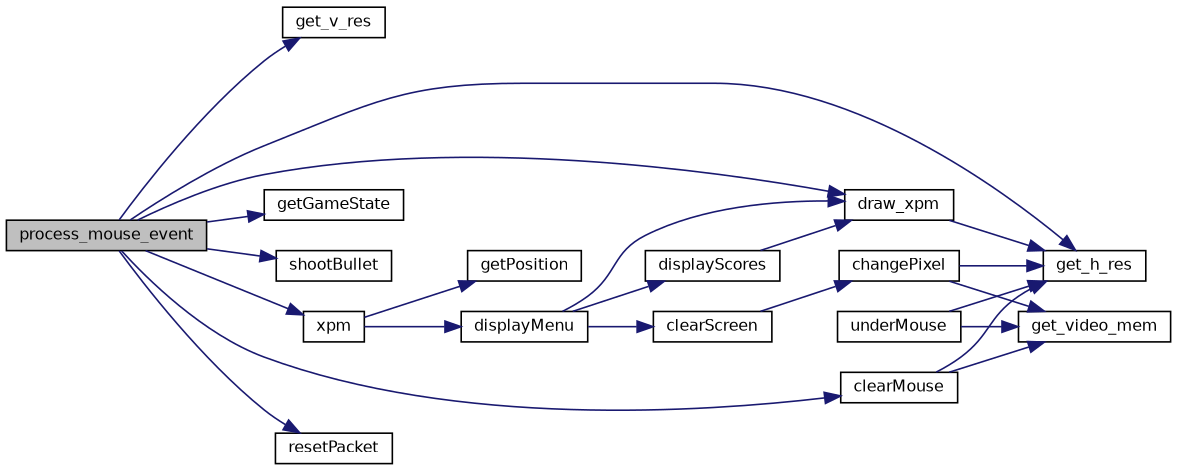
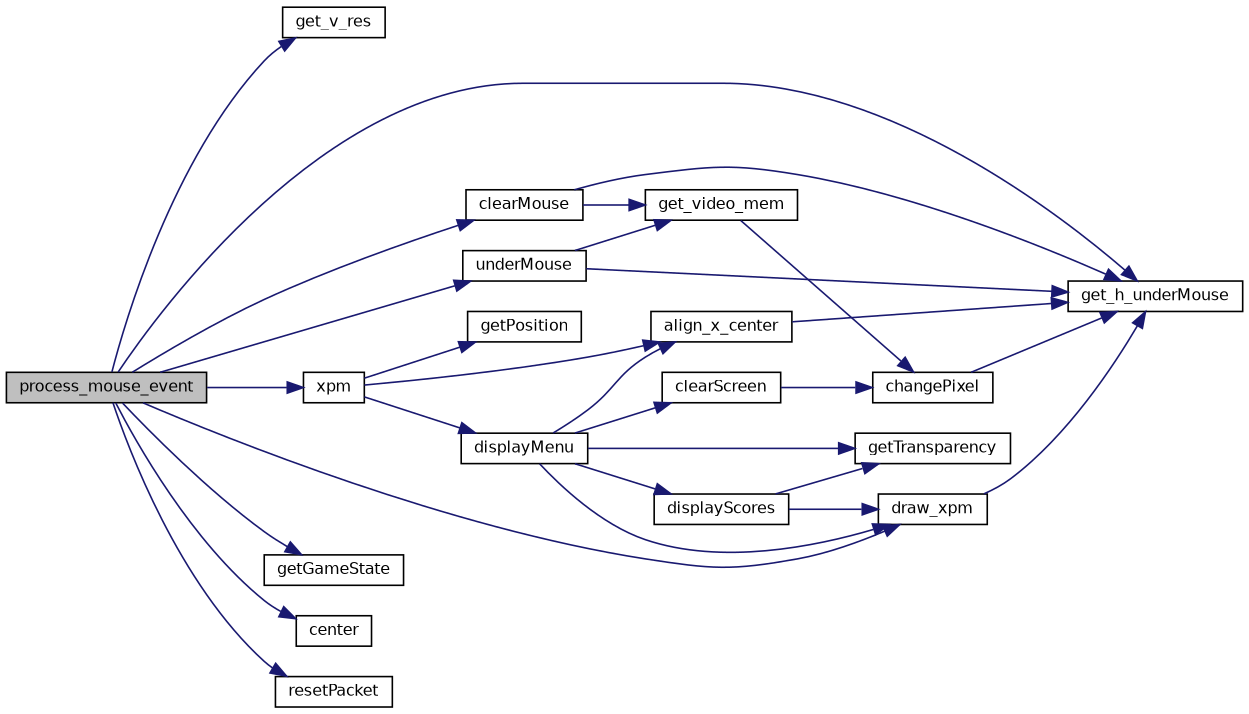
(334, 266) -> (334, 631)
(1095, 266) -> (1155, 296)
(979, 291) -> (821, 291)
none -> (721, 327)
none -> (308, 329)
none -> (933, 448)
